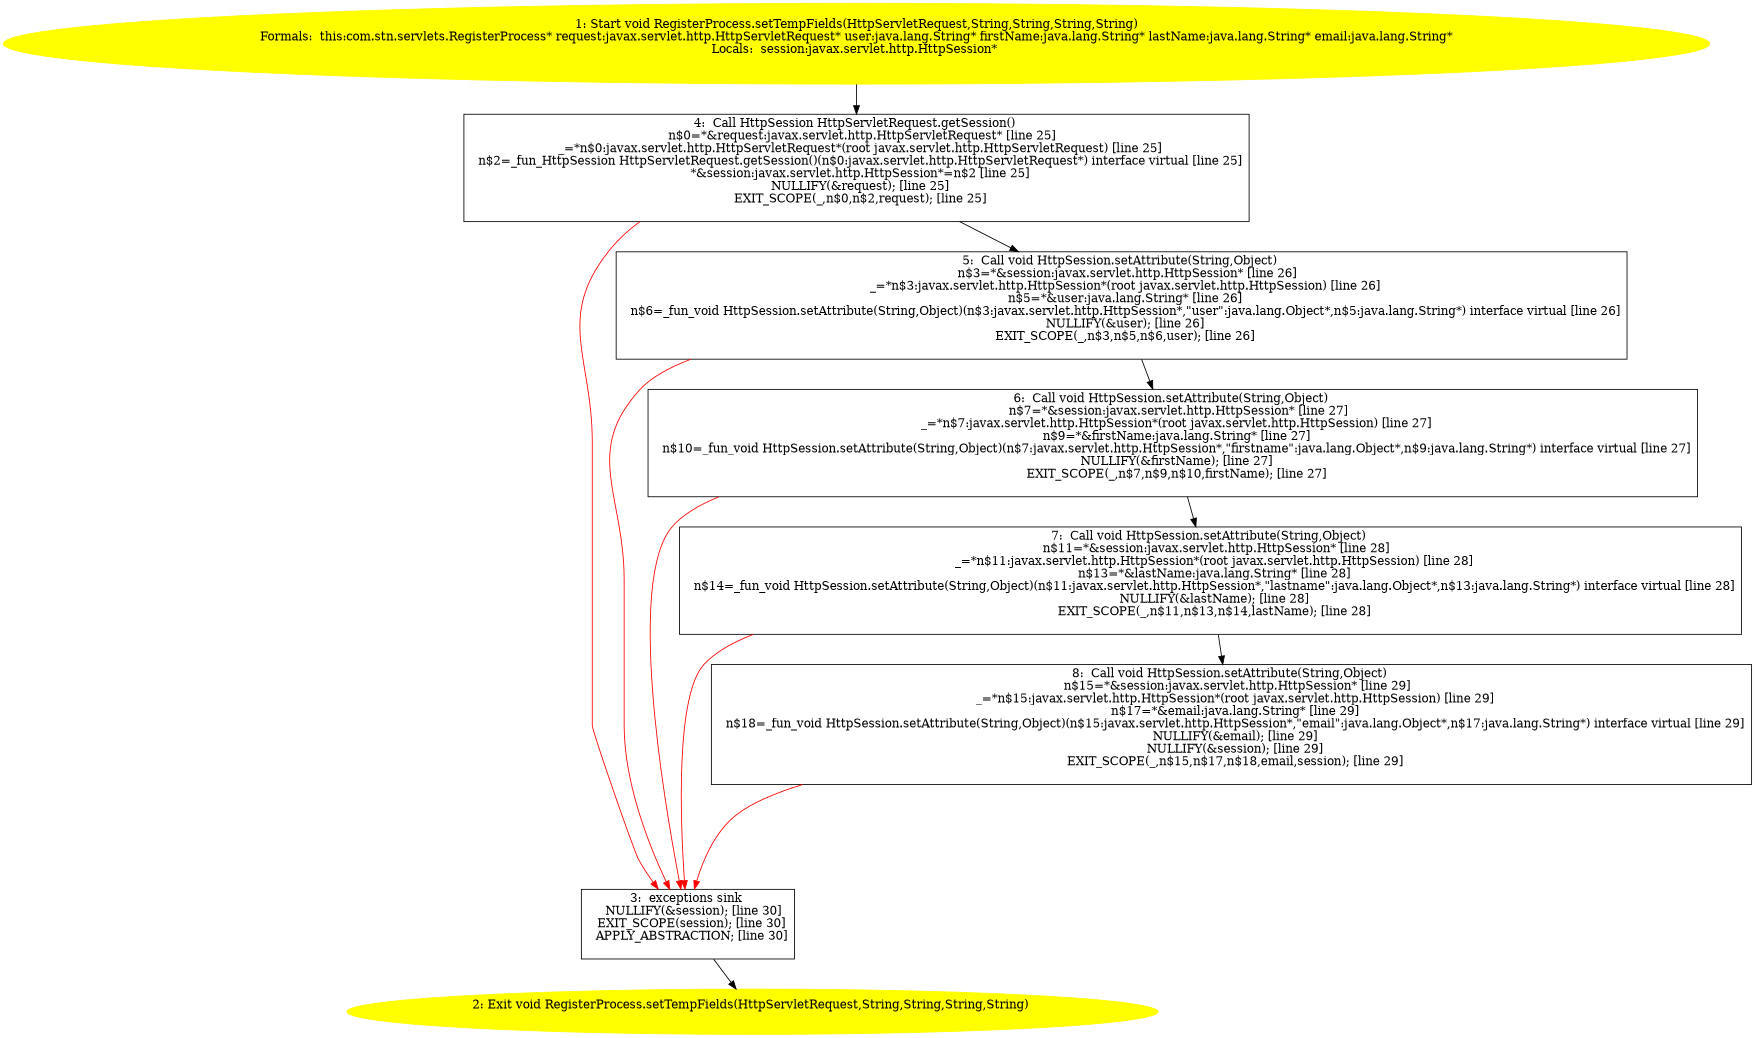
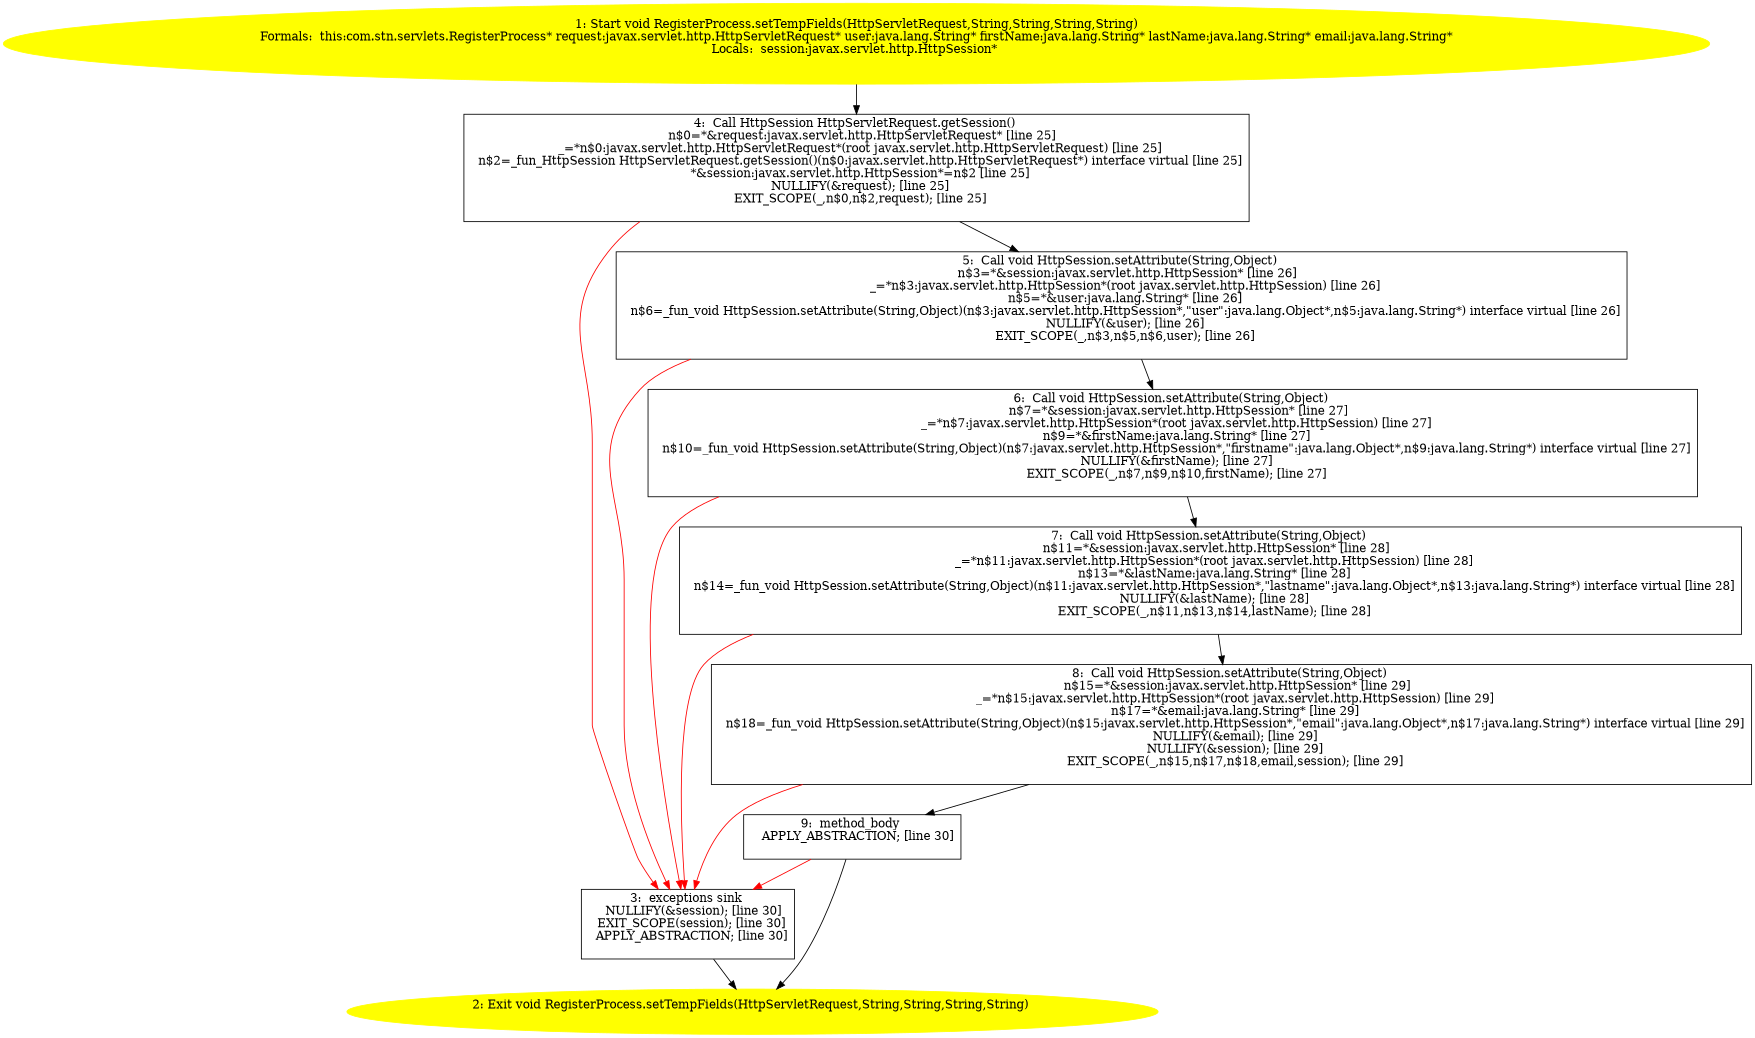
none -> (852, 837)
